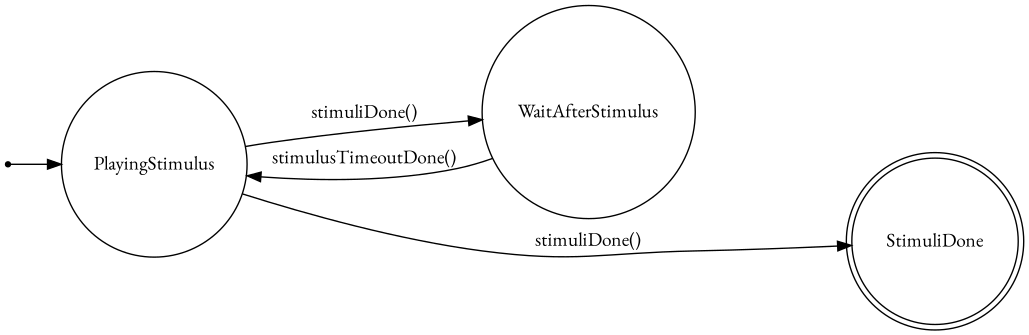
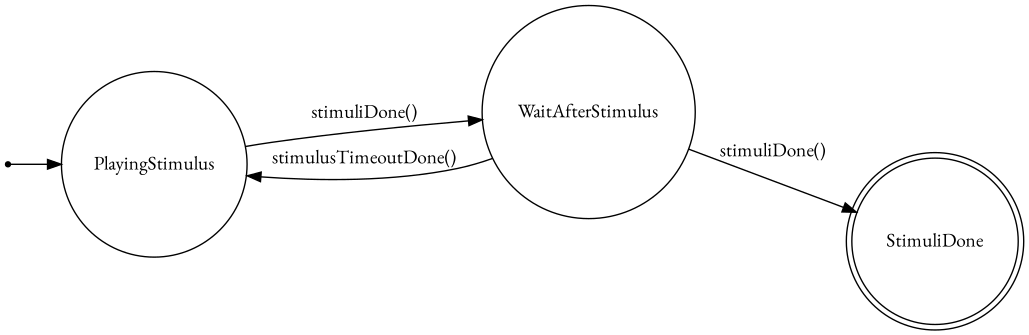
(537, 256) -> (766, 178)
